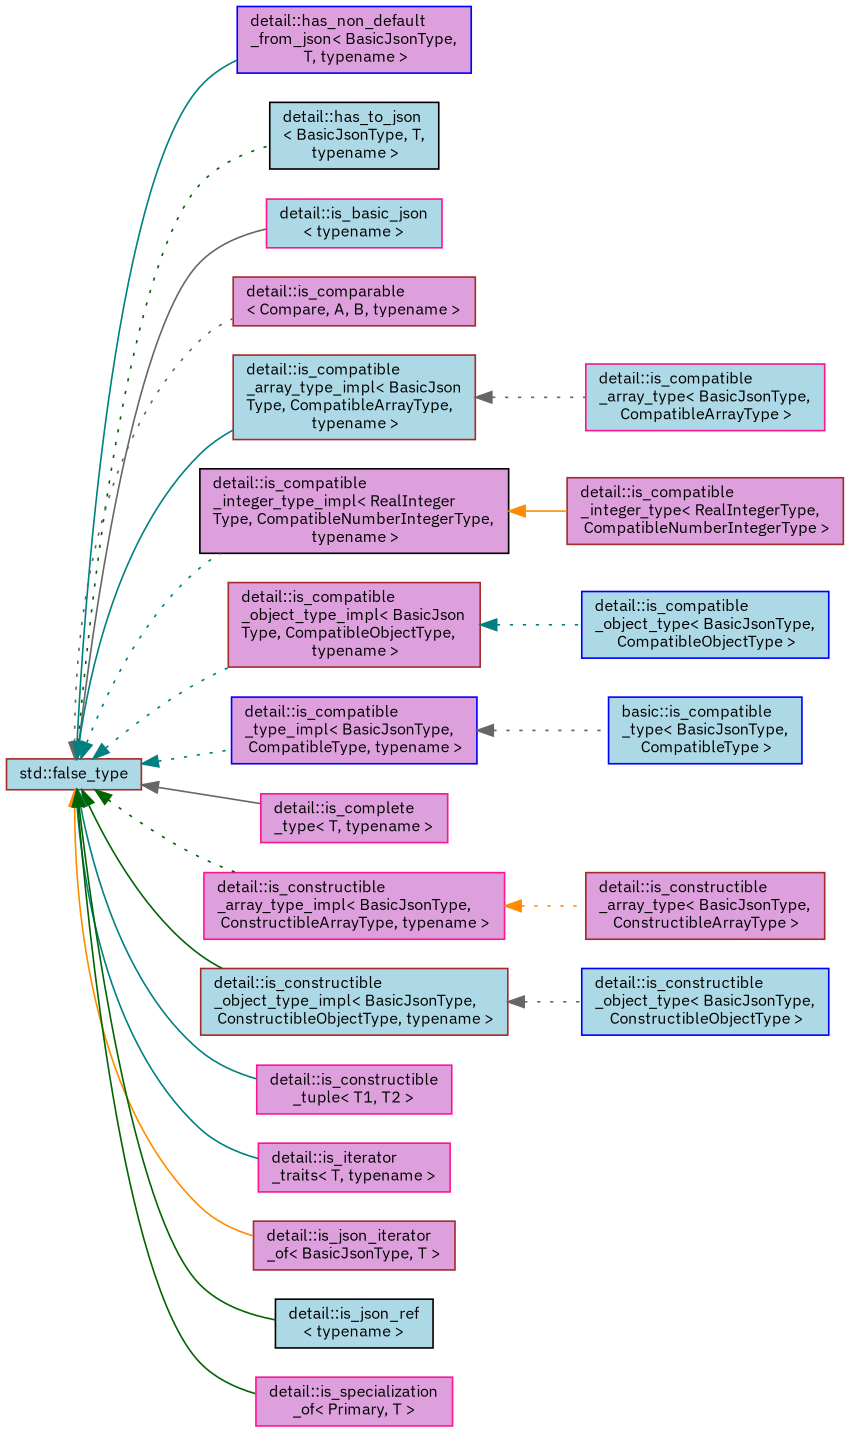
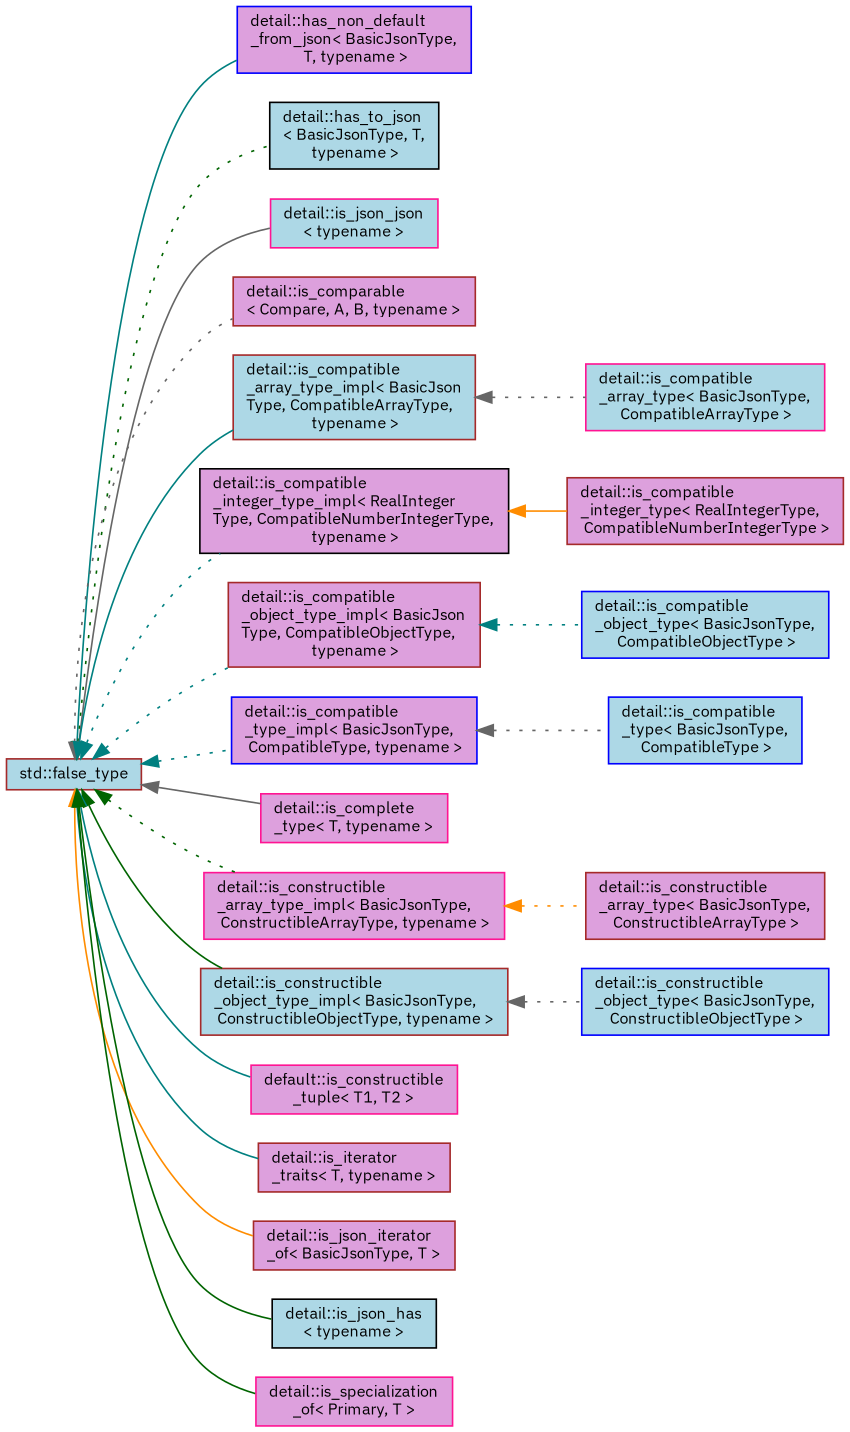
(354, 223) -> (354, 223)
(705, 730) -> (705, 730)
(354, 1090) -> (354, 1090)
(354, 1168) -> (354, 1168)
(354, 1324) -> (354, 1324)
